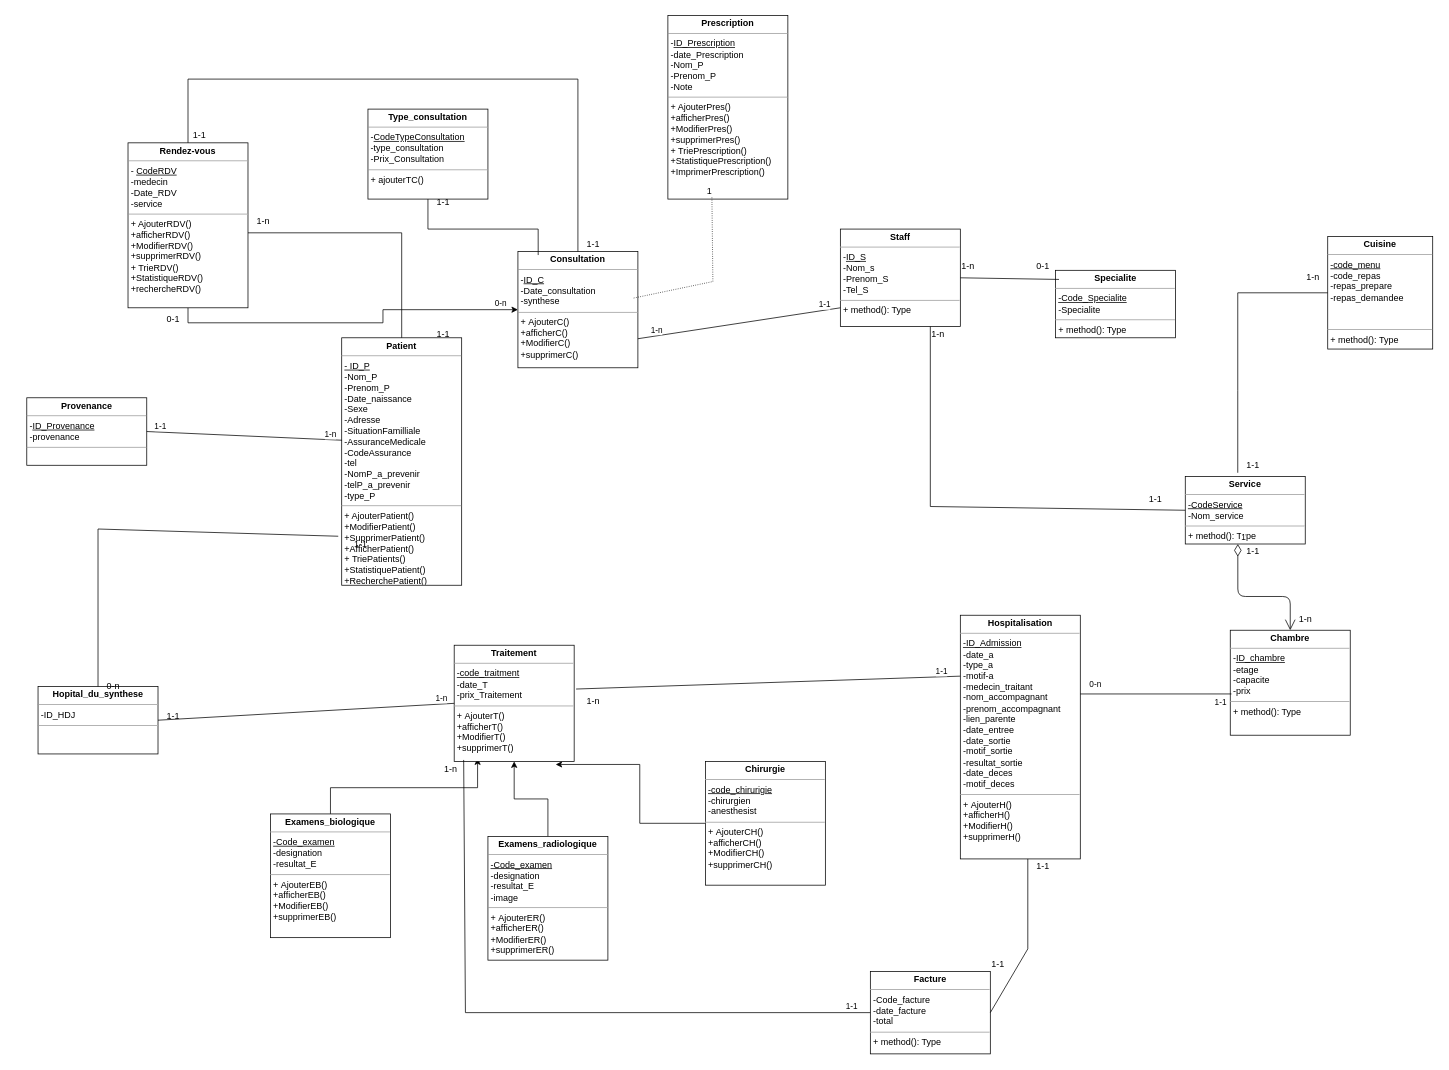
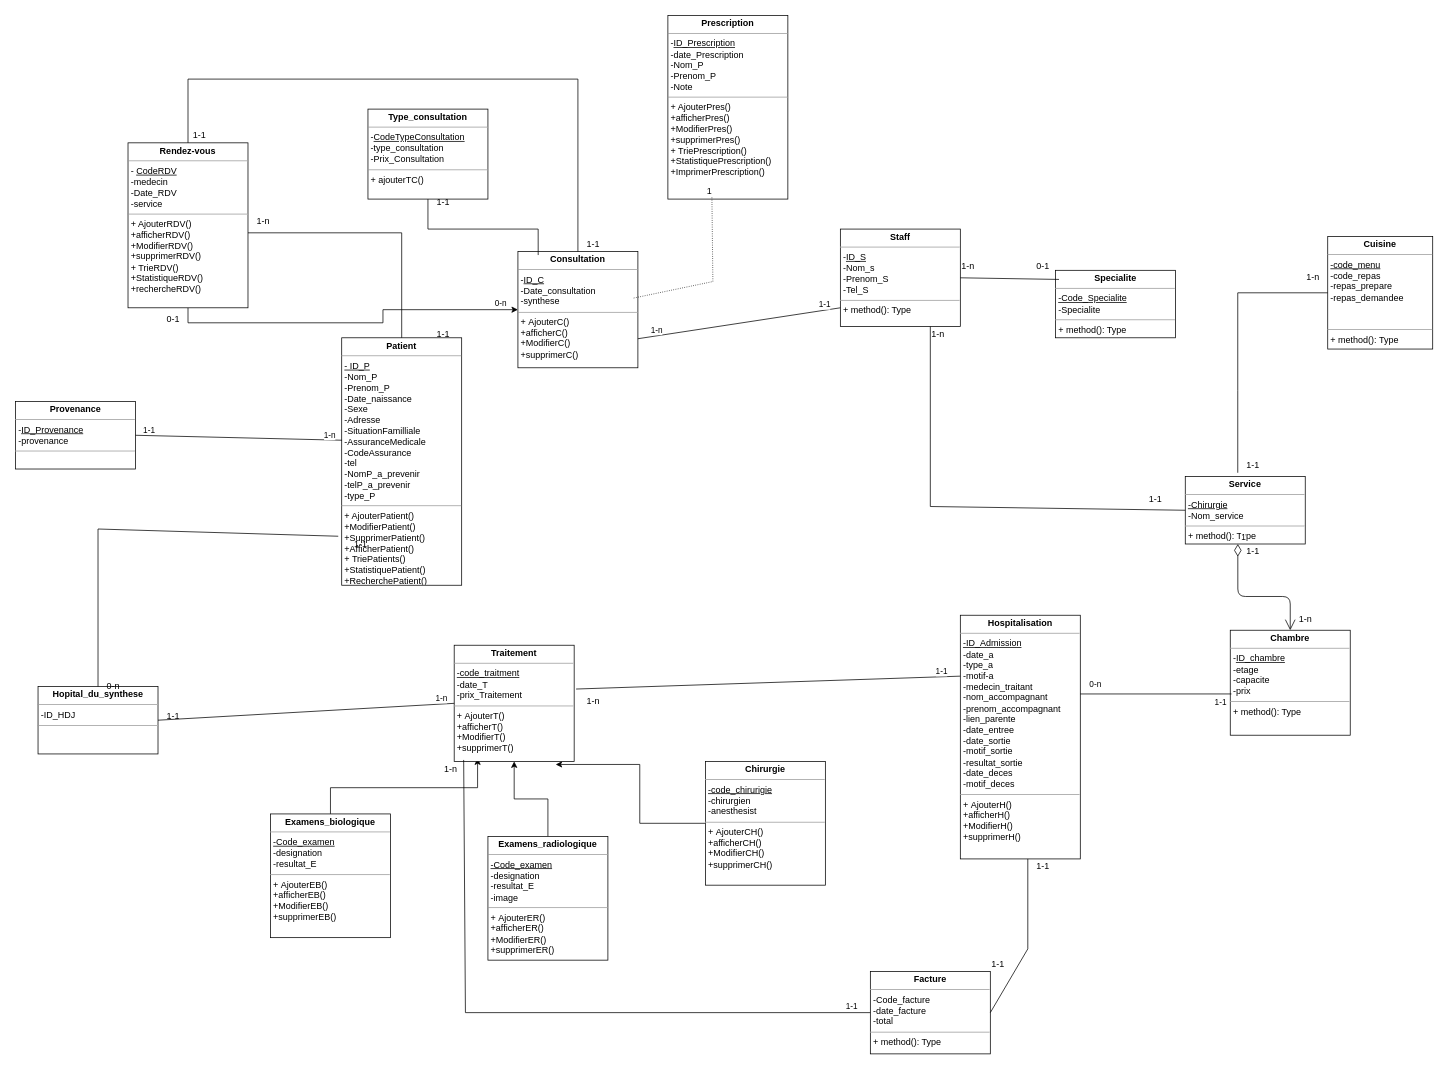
(87, 432) -> (75, 435)
(1222, 498) -> (1222, 498)
